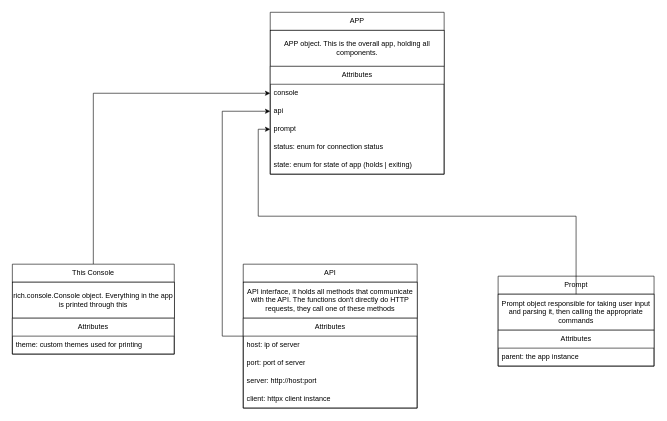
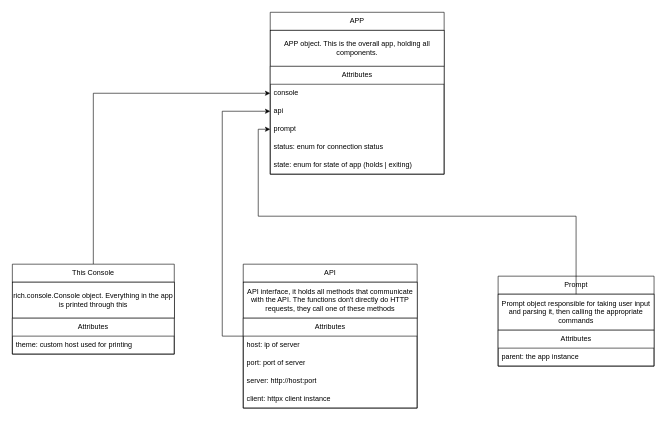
(85, 345) -> (81, 345)
